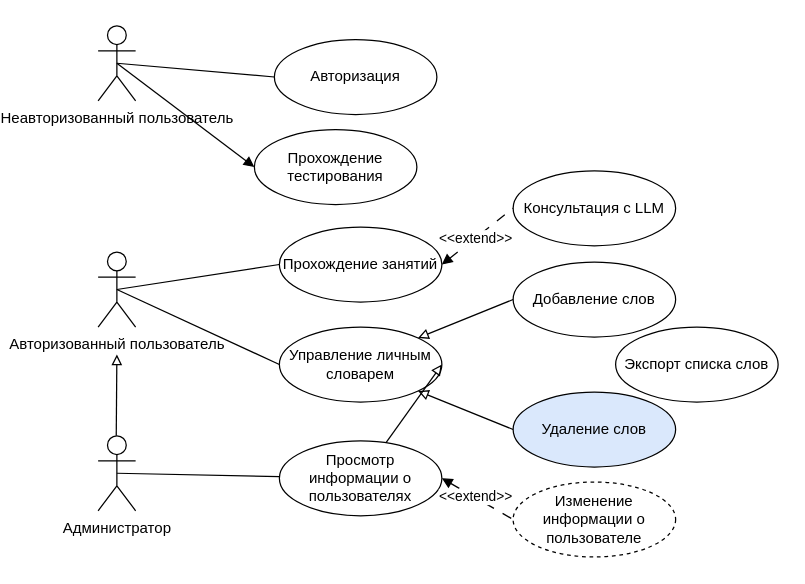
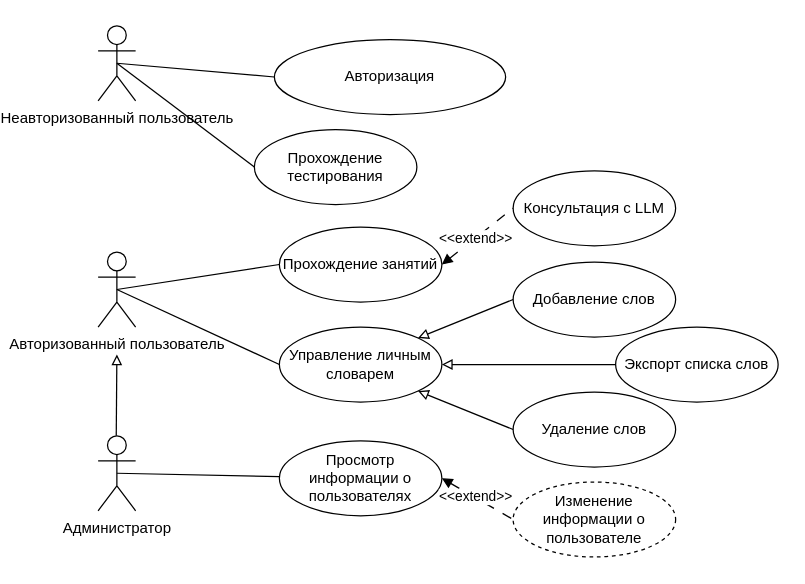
(356, 77) -> (390, 77)
(245, 160) -> (249, 163)
(411, 407) -> (533, 364)
(594, 429) -> (594, 429)
